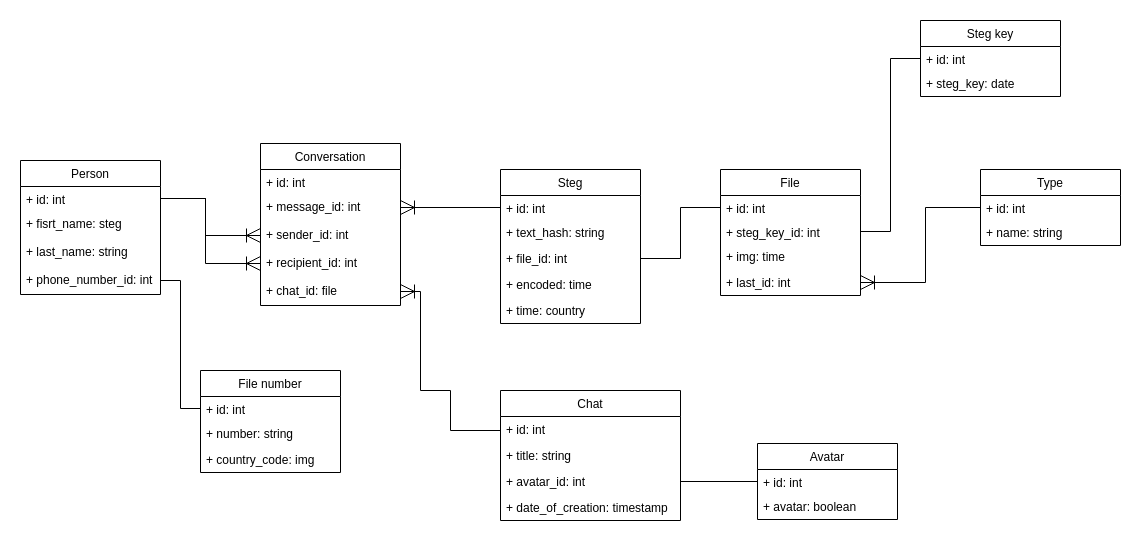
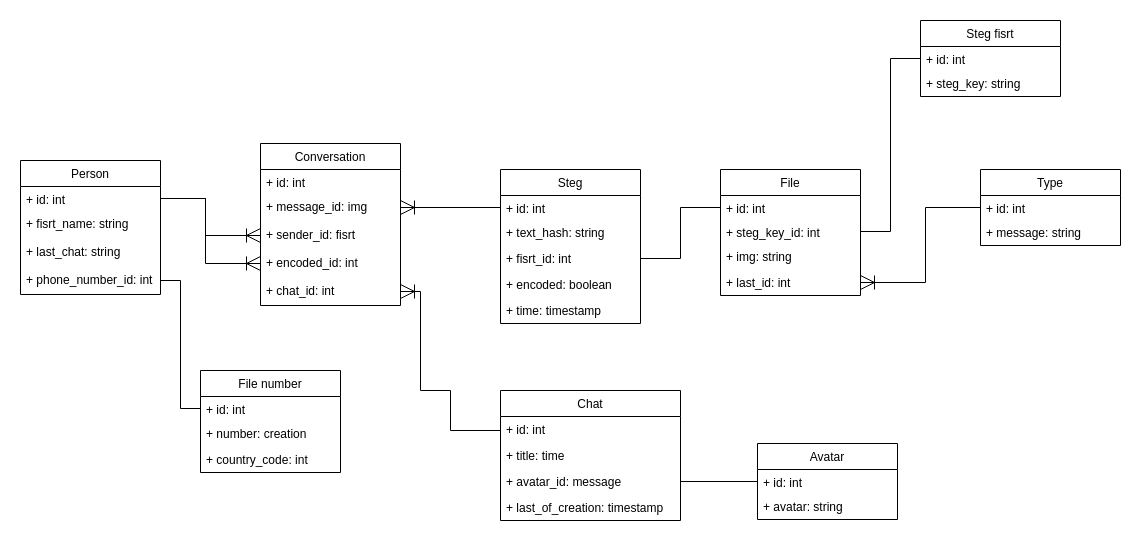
(990, 34) -> (990, 34)
(975, 84) -> (980, 84)
(315, 207) -> (315, 207)
(80, 224) -> (85, 224)
(1028, 233) -> (1038, 233)
(312, 235) -> (319, 235)
(82, 252) -> (82, 252)
(757, 257) -> (763, 257)
(544, 259) -> (549, 259)
(319, 263) -> (315, 263)
(552, 285) -> (562, 285)
(309, 291) -> (307, 291)
(552, 311) -> (557, 311)
(255, 434) -> (262, 434)
(547, 456) -> (540, 456)
(265, 460) -> (265, 460)
(552, 482) -> (567, 482)
(814, 507) -> (811, 507)
(596, 508) -> (594, 508)
